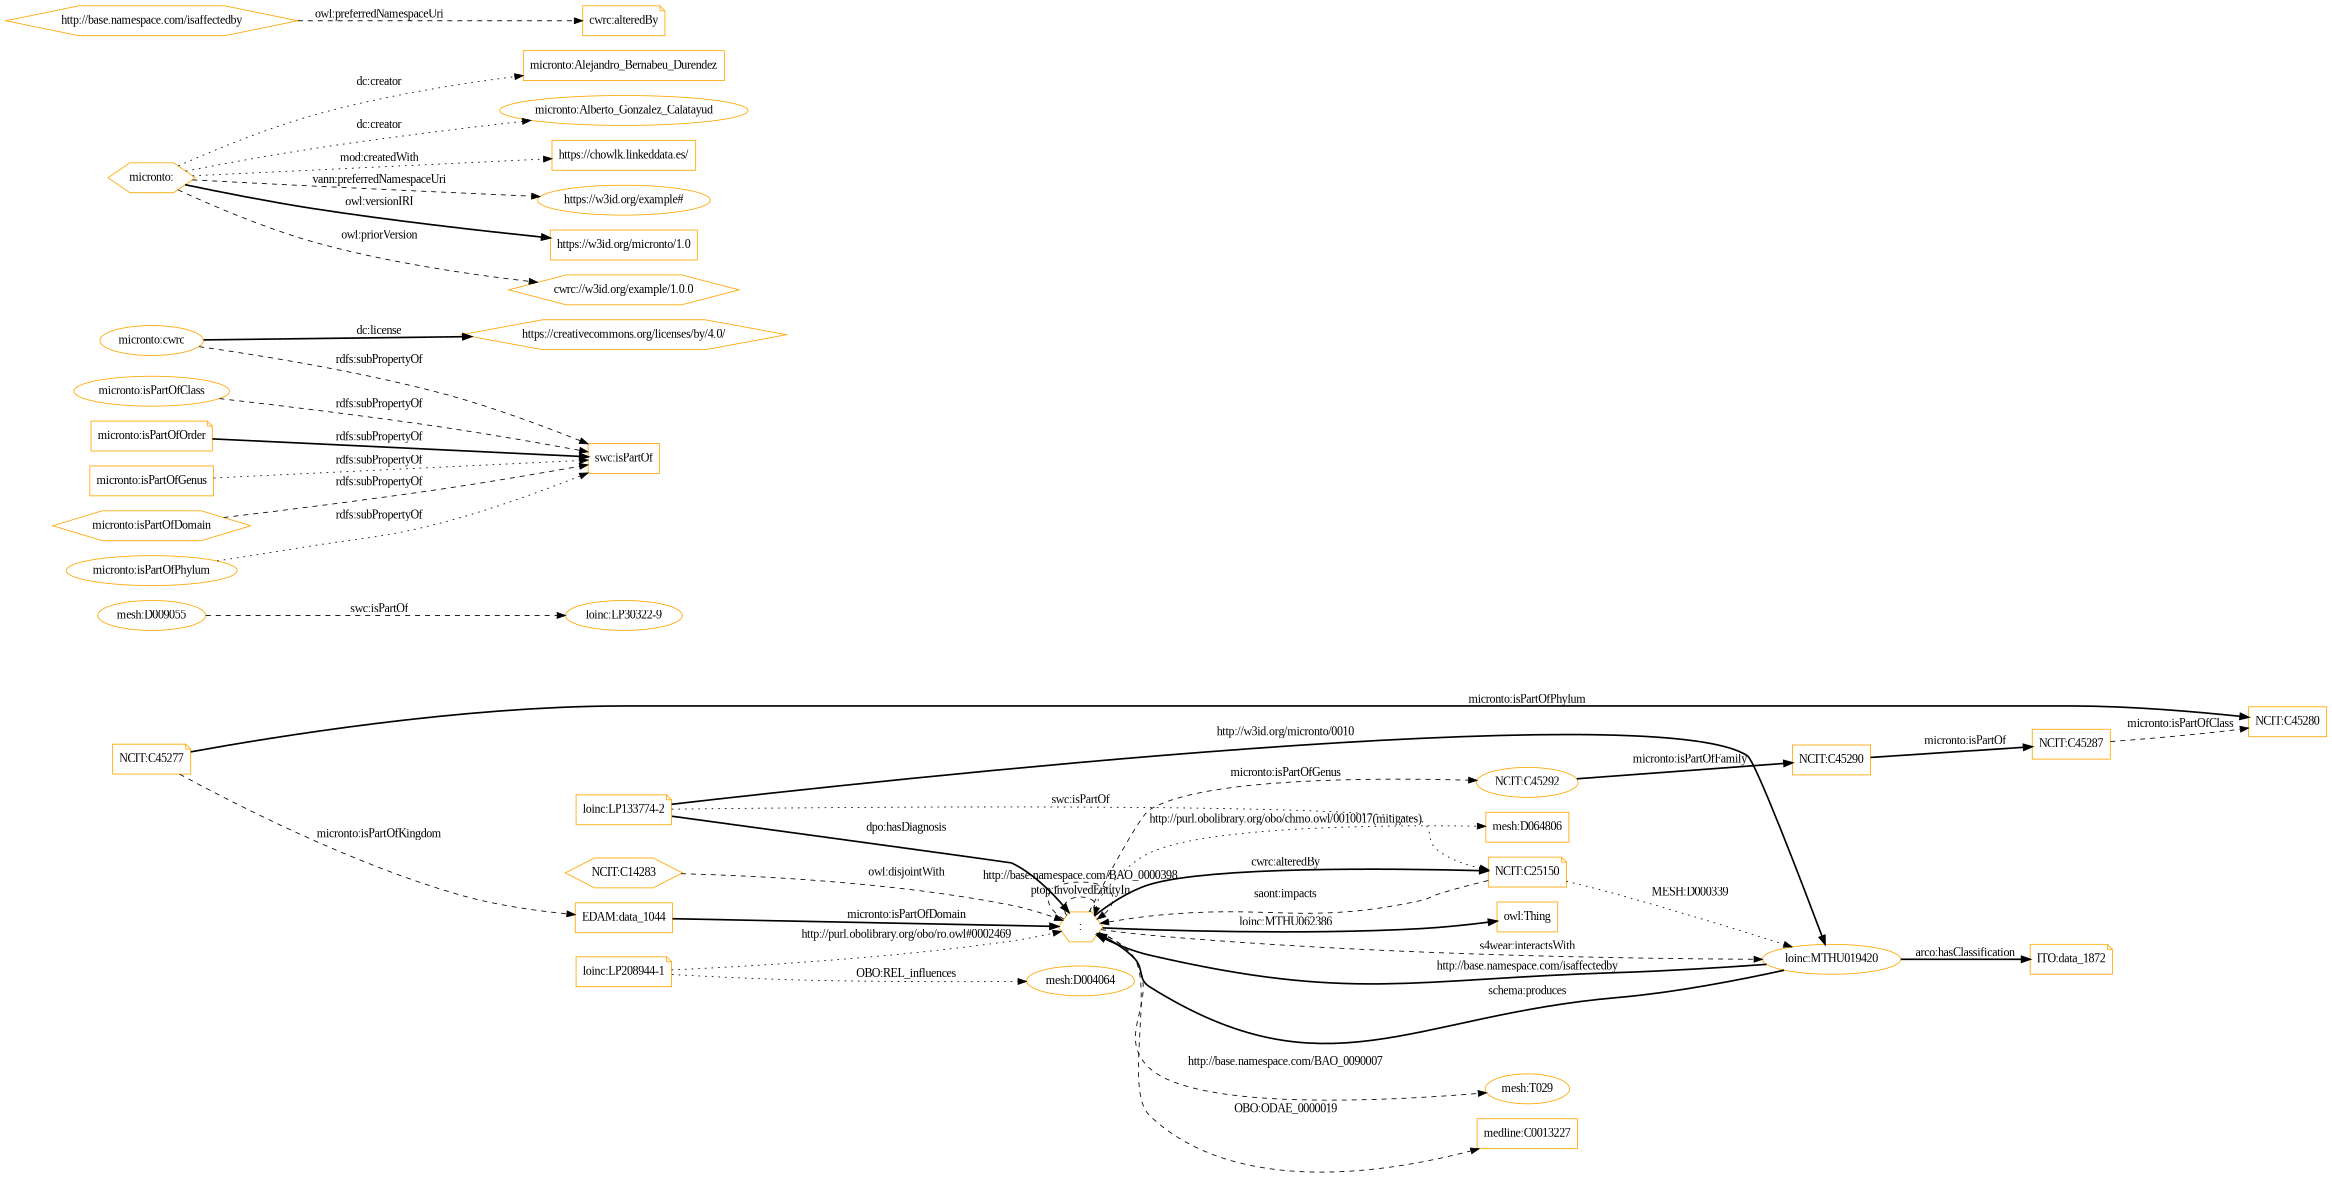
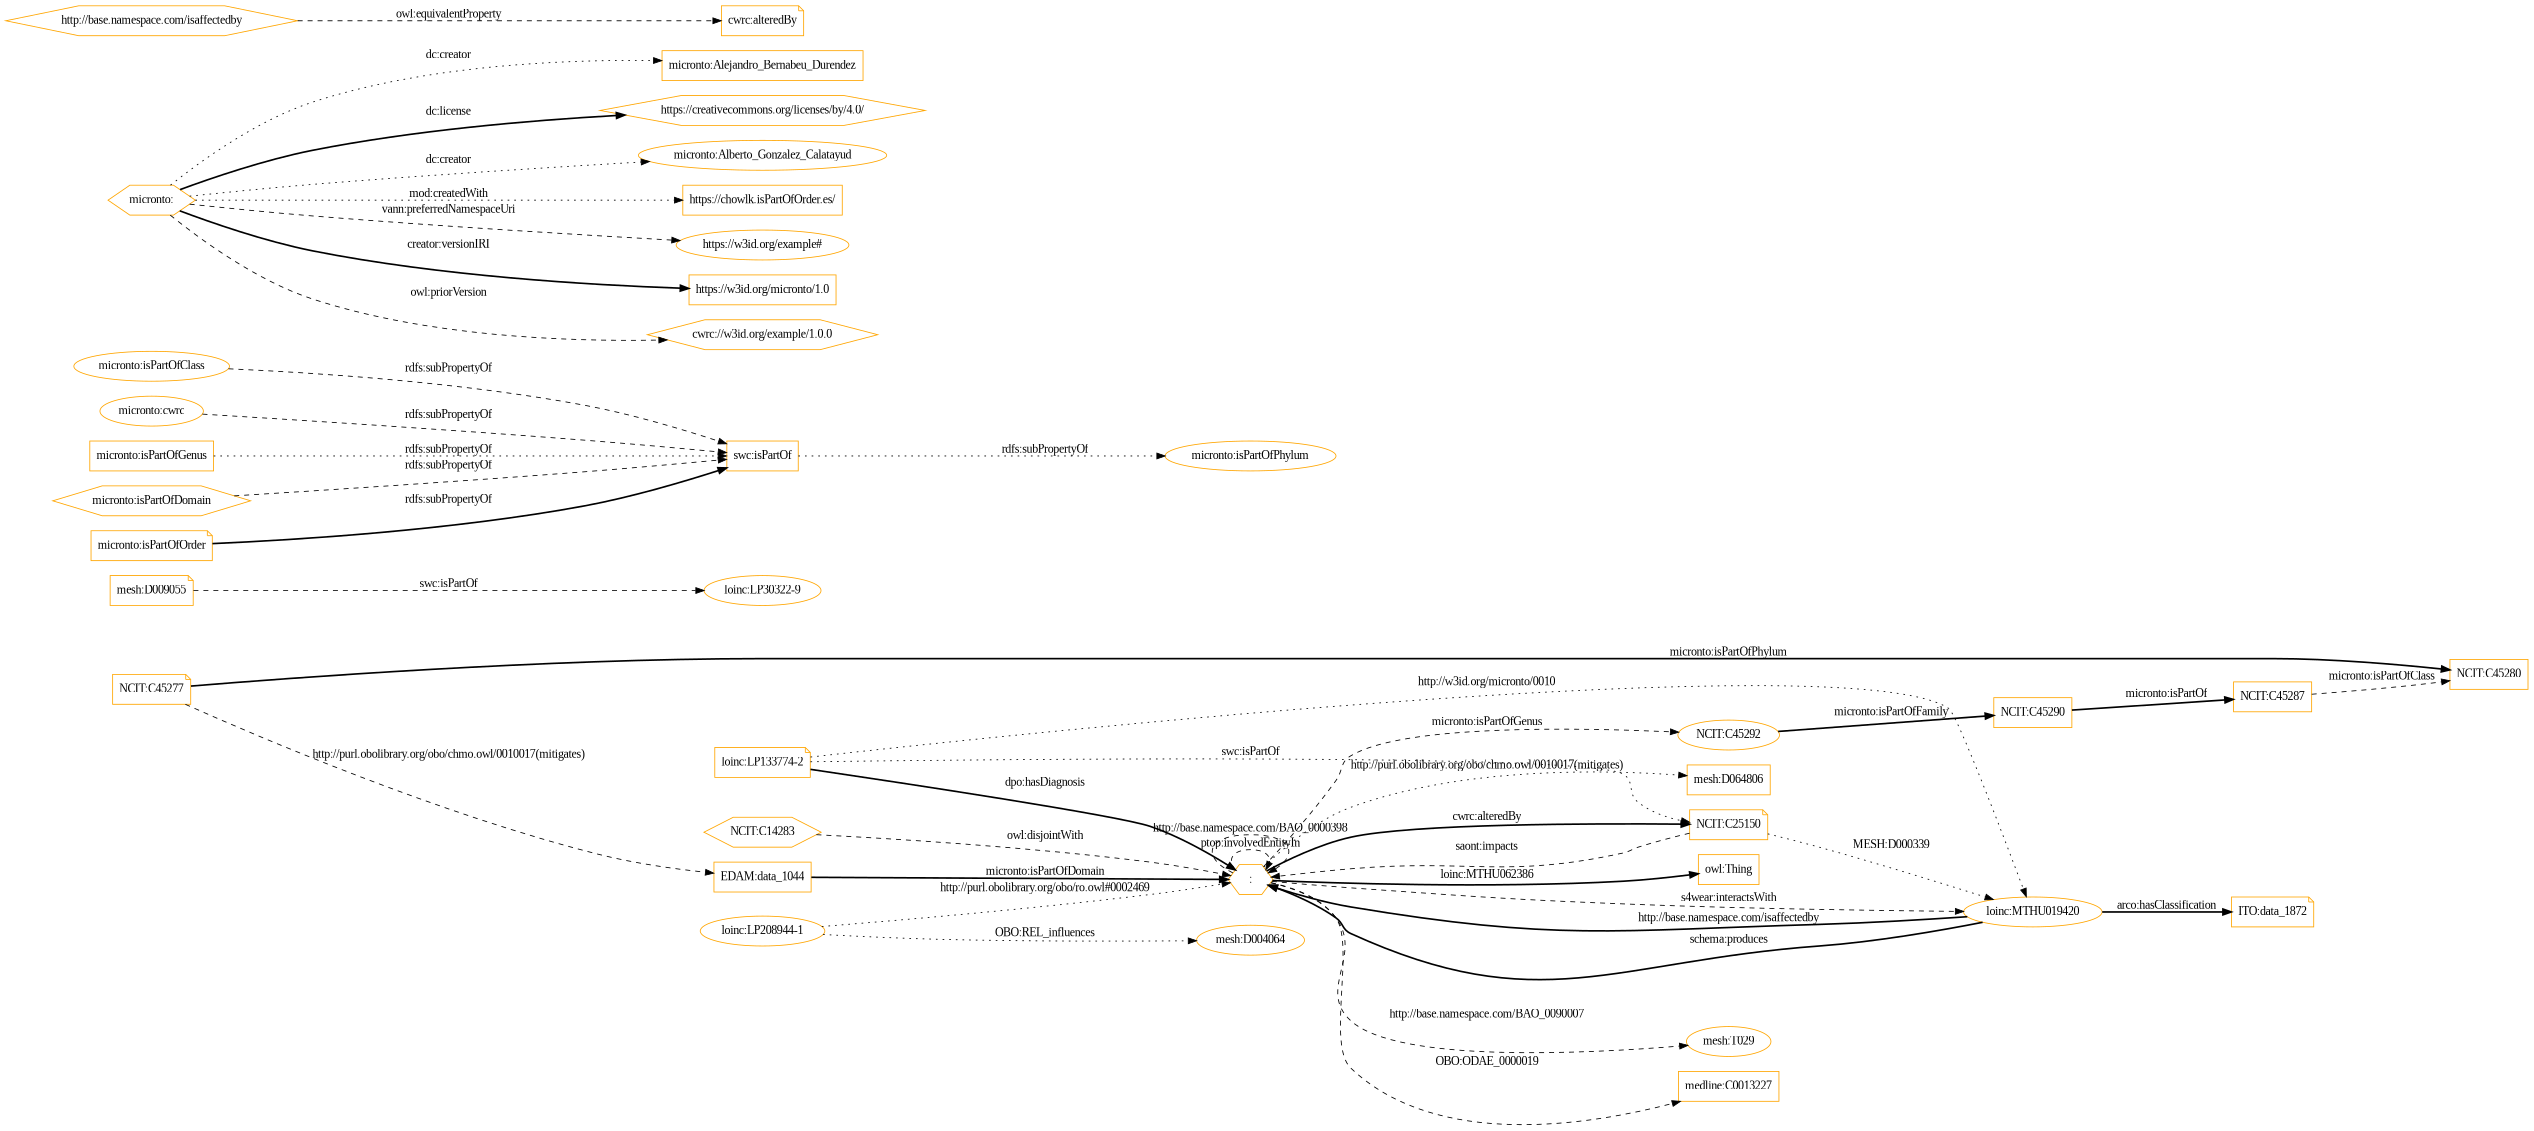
(379, 15) -> (449, 15)
(624, 155) -> (763, 200)
(379, 202) -> (449, 245)
(333, 338) -> (395, 136)
(402, 532) -> (978, 456)
(152, 615) -> (152, 591)
(1307, 745) -> (1477, 697)
(379, 834) -> (449, 755)
(624, 972) -> (763, 931)
